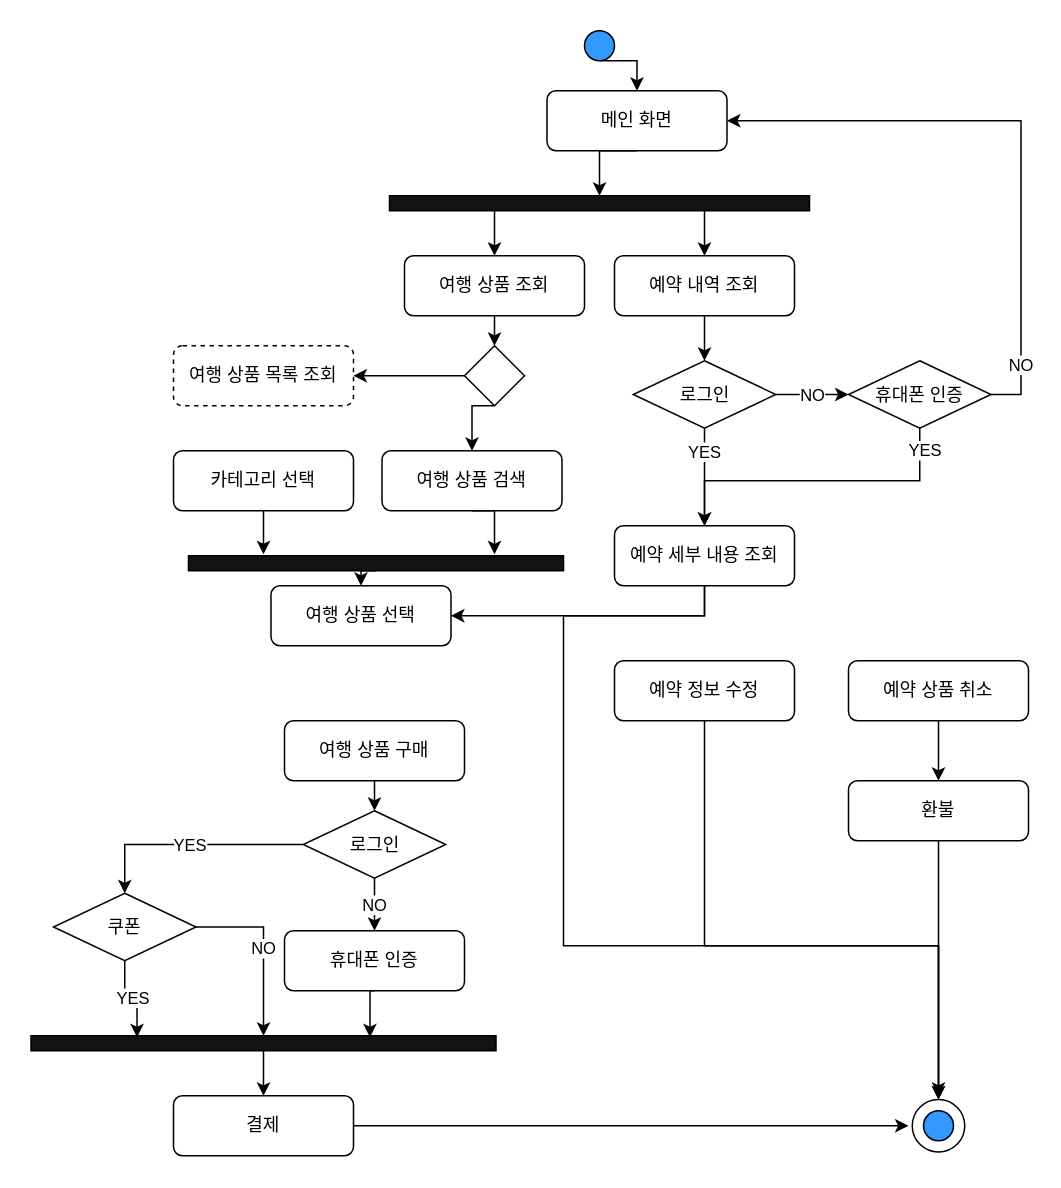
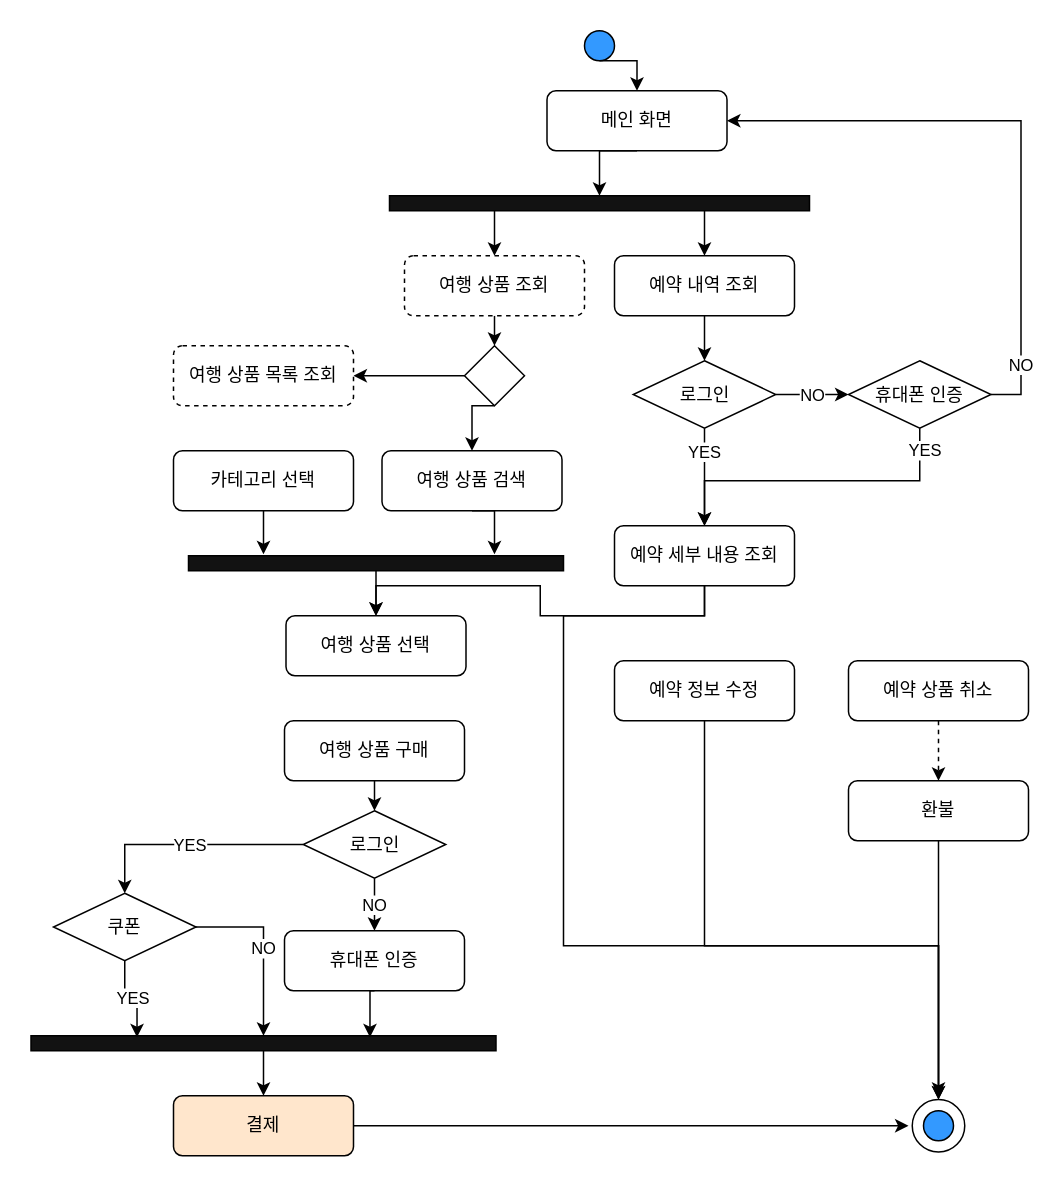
(494, 286) -> (494, 286)
(361, 616) -> (376, 646)
(938, 745) -> (938, 745)
(263, 1126) -> (263, 1126)
